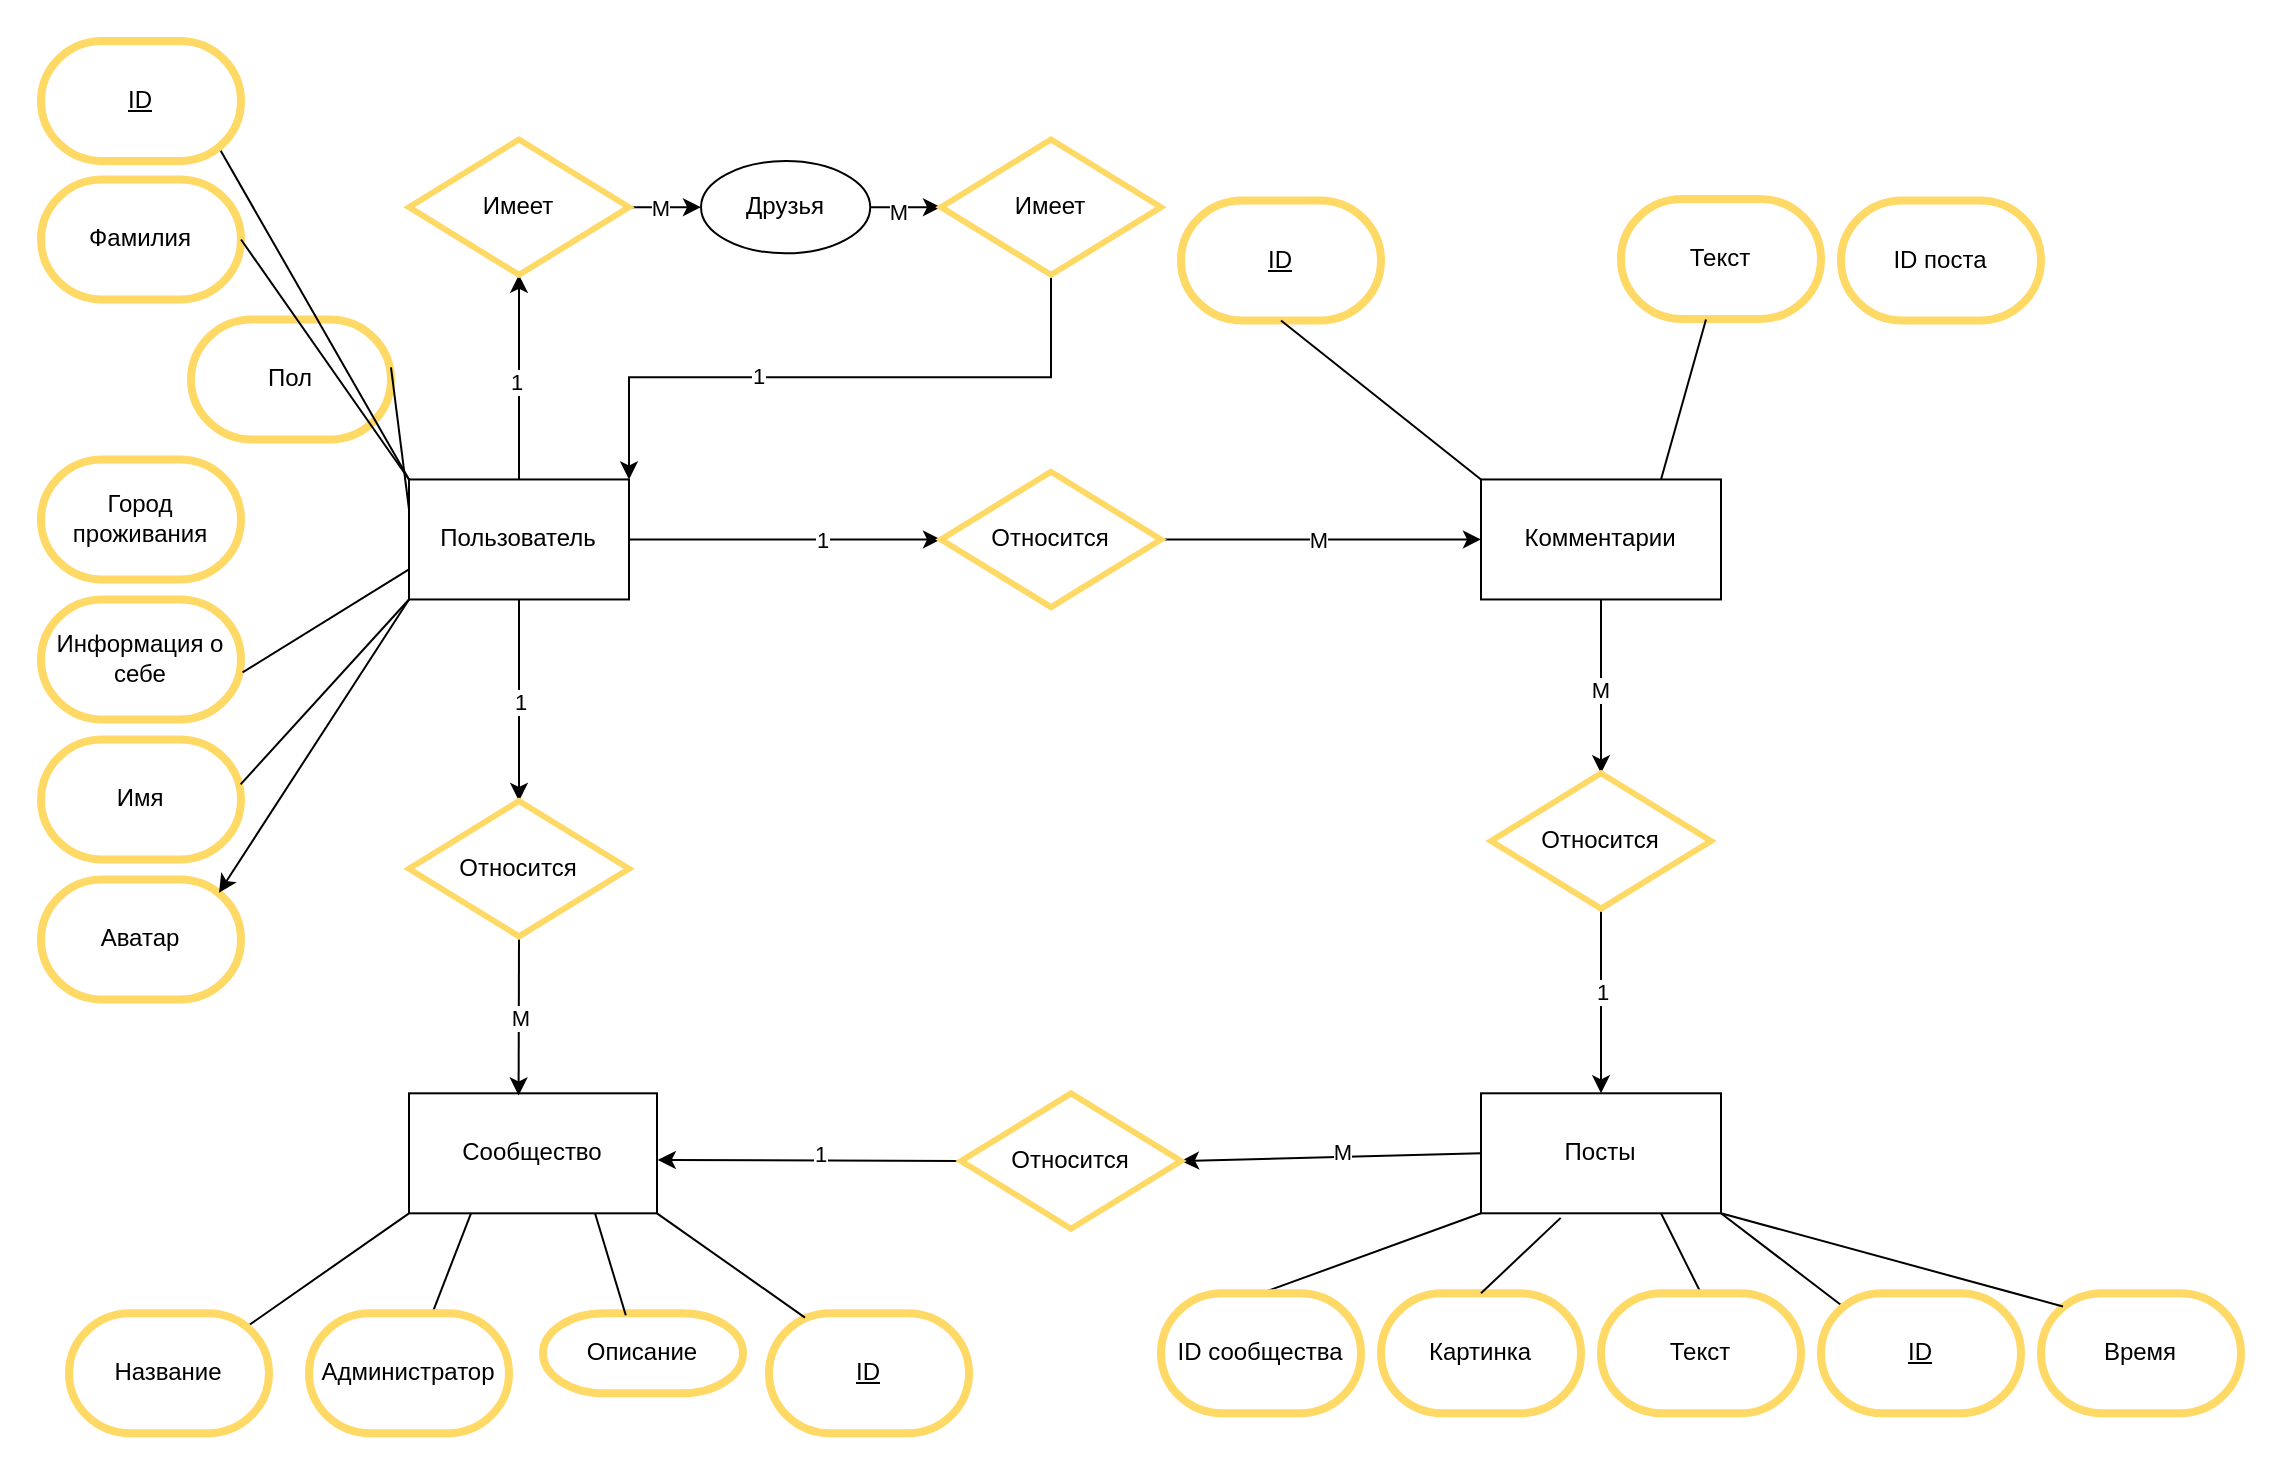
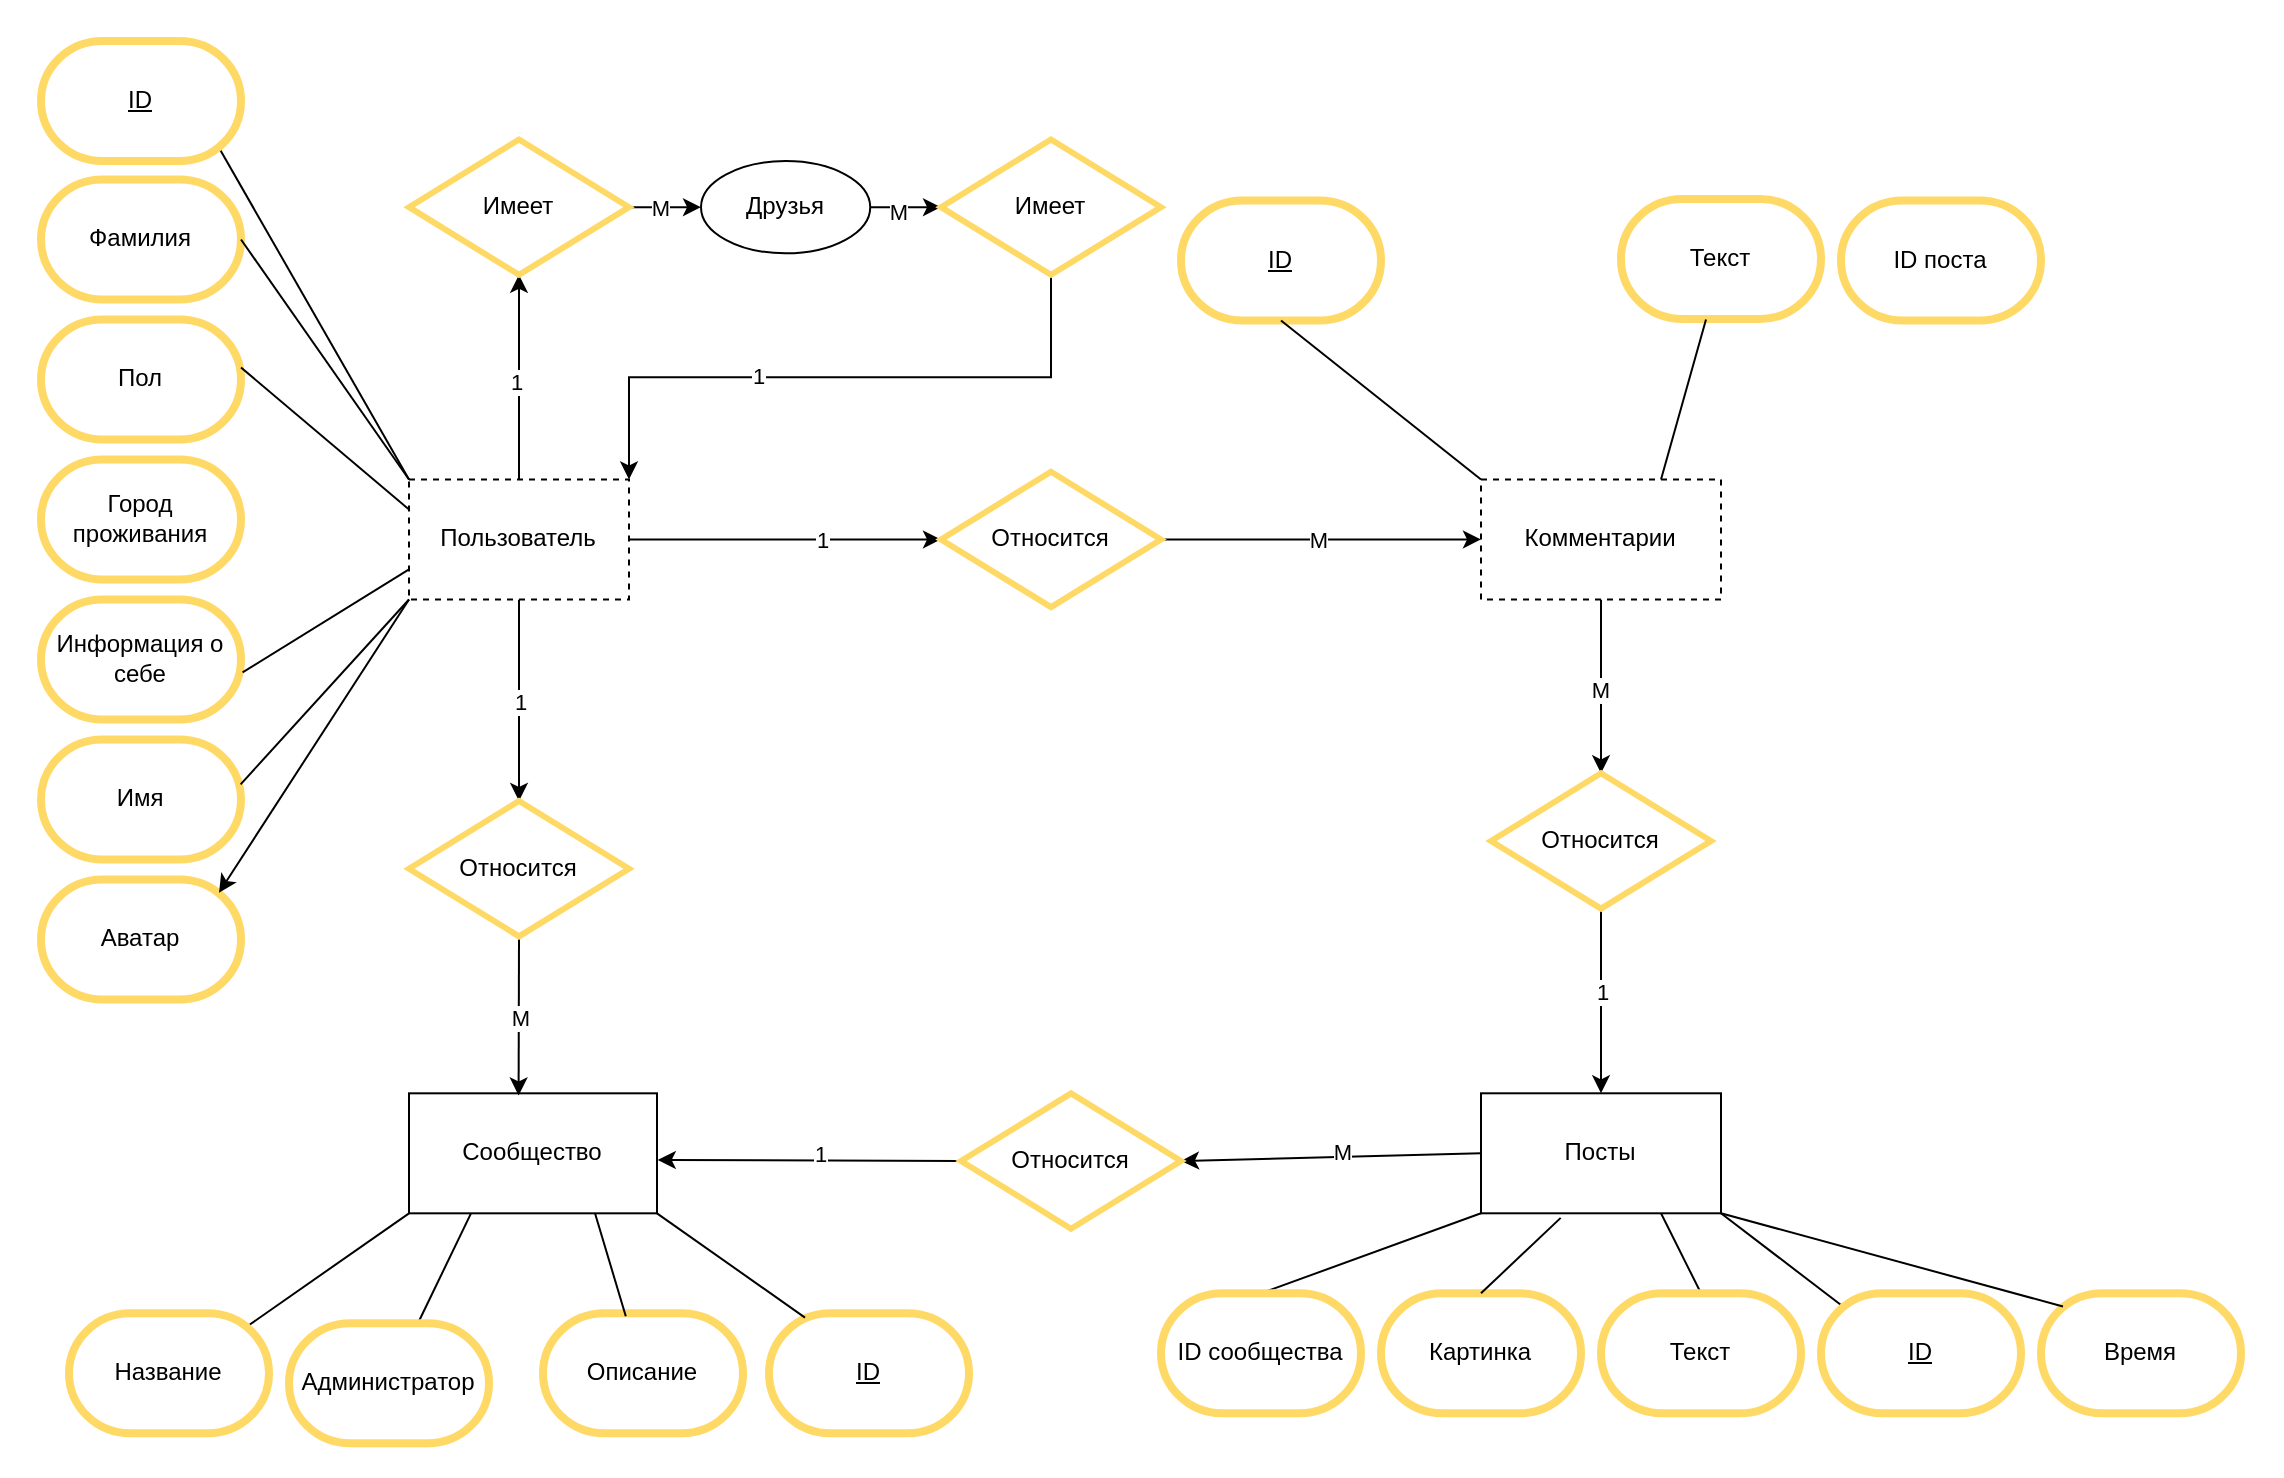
(291, 379) -> (141, 379)
(519, 539) -> (519, 539)
(1601, 539) -> (1601, 539)
(643, 1353) -> (643, 1373)
(409, 1373) -> (389, 1383)
